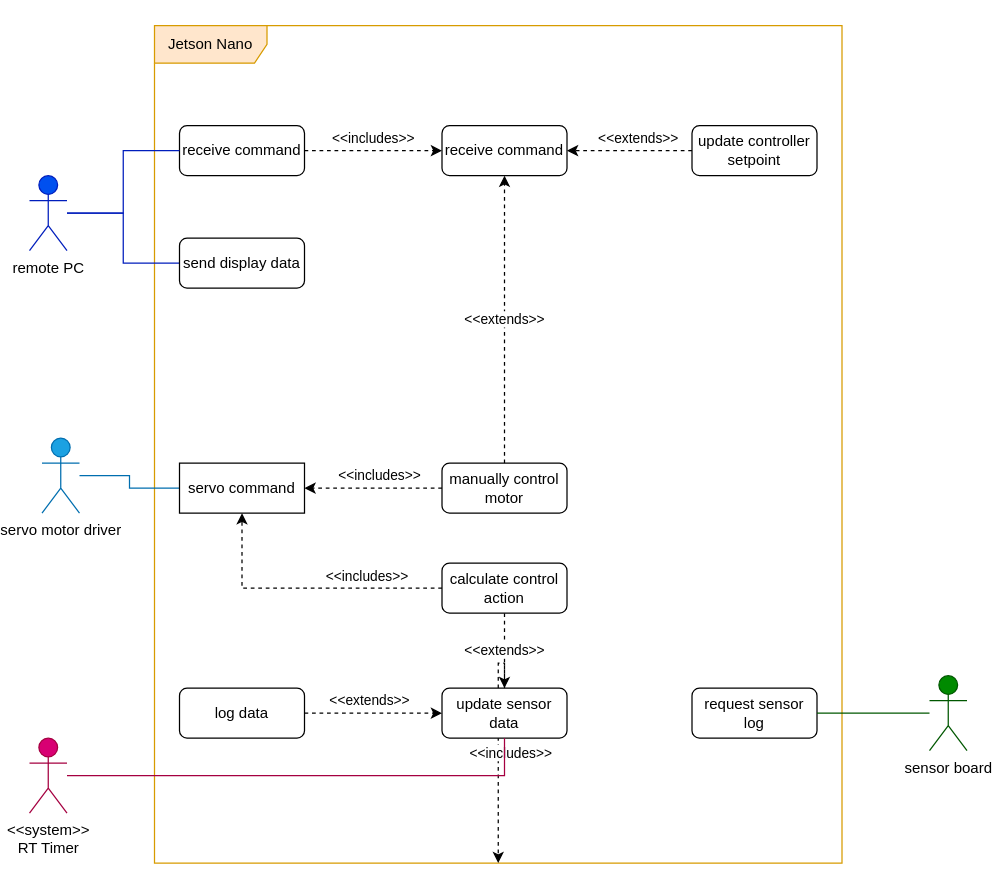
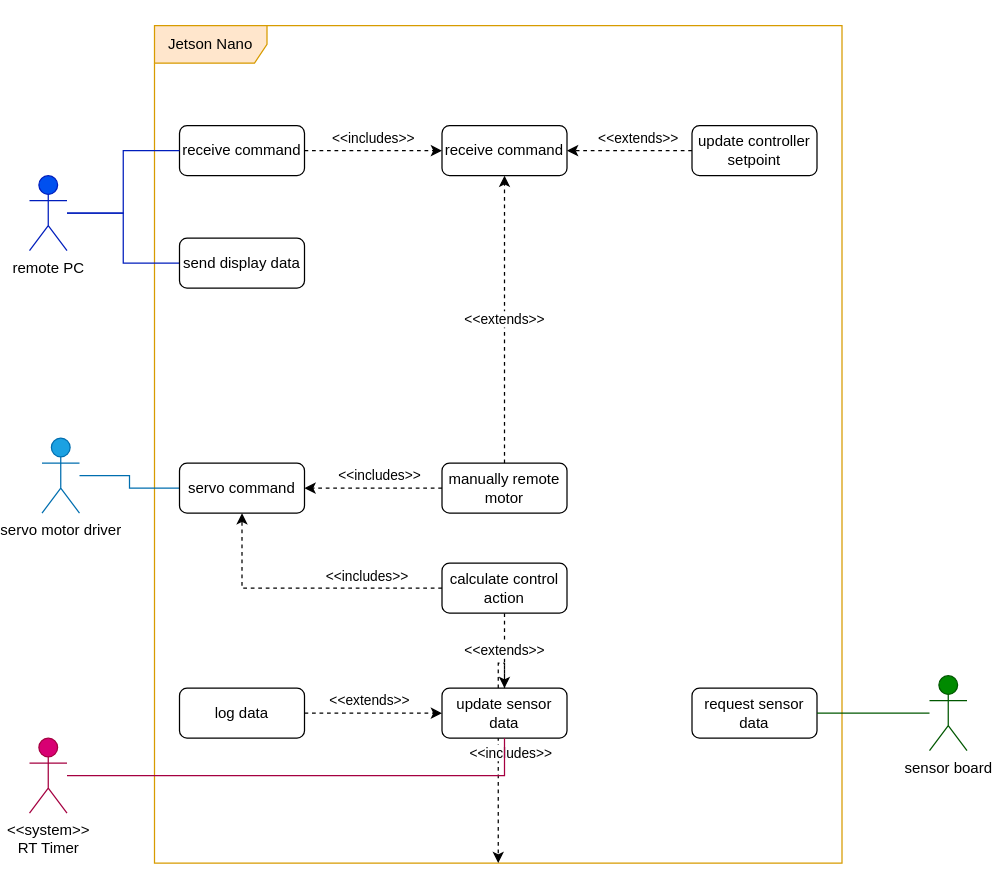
(242, 488) -> (242, 488)
(504, 488) -> (504, 488)
(754, 713) -> (754, 713)
